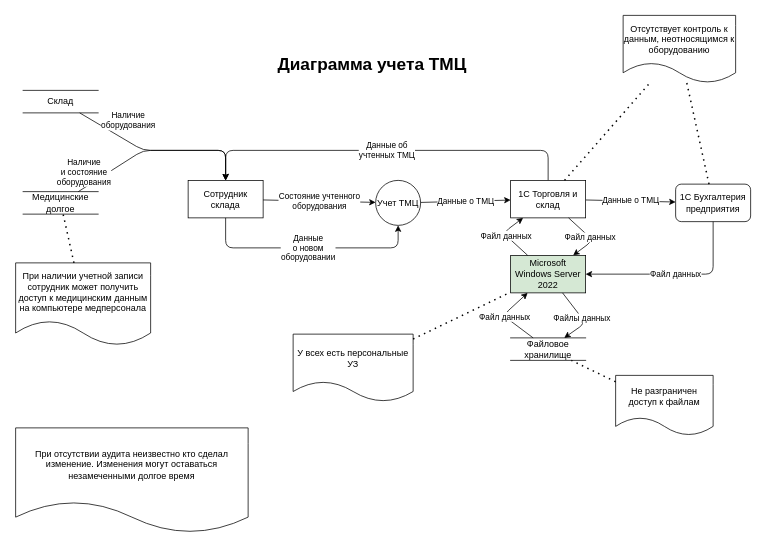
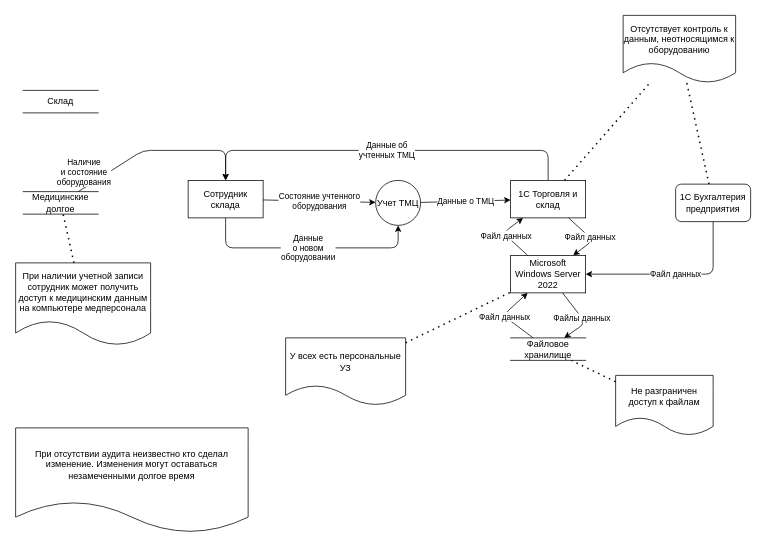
(372, 64) -> none
(111, 131) -> none
(631, 201) -> none
(548, 274) -> (548, 274)
(353, 368) -> (345, 372)
